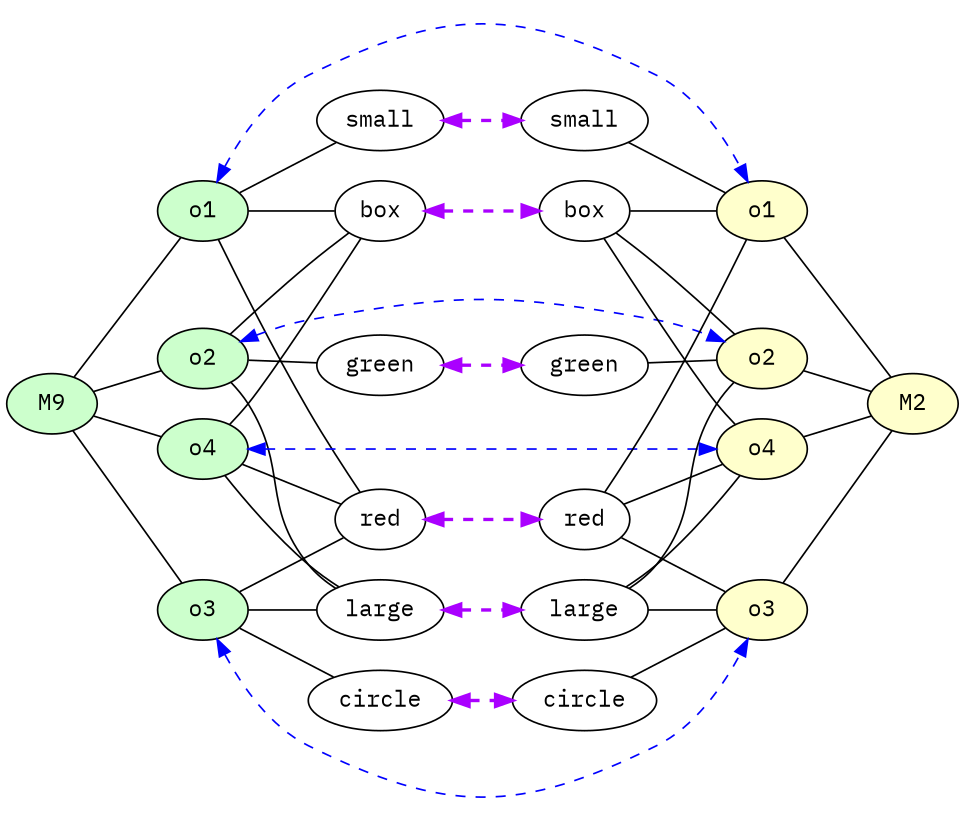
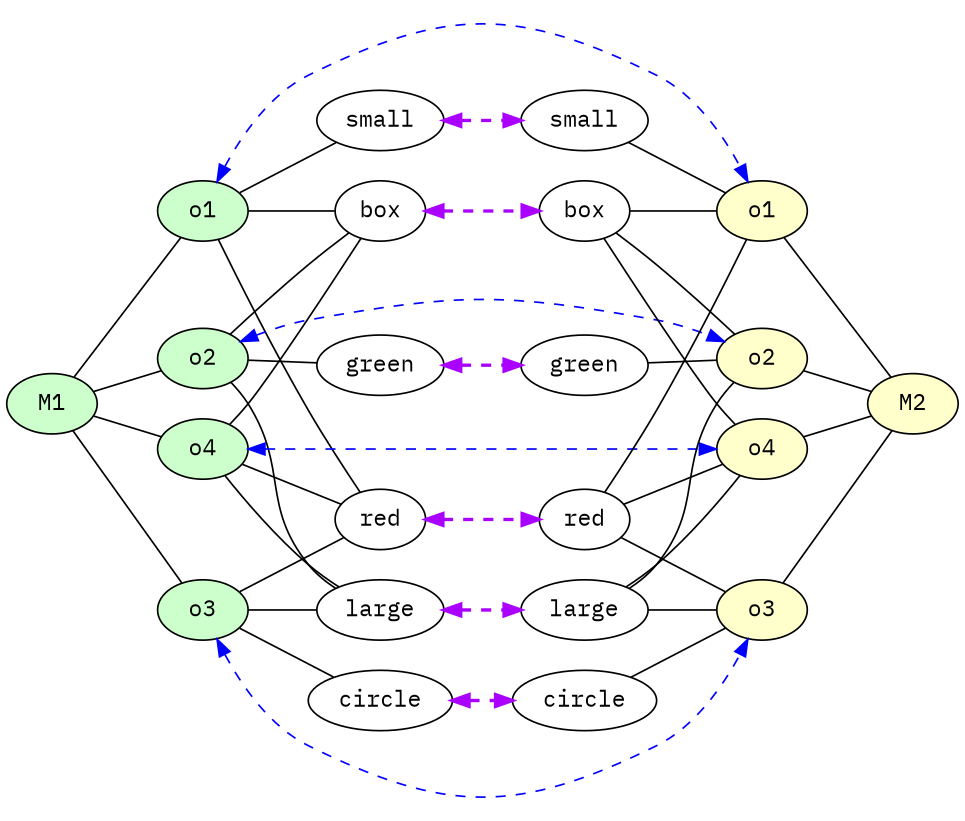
(52, 404) -> (52, 404)
